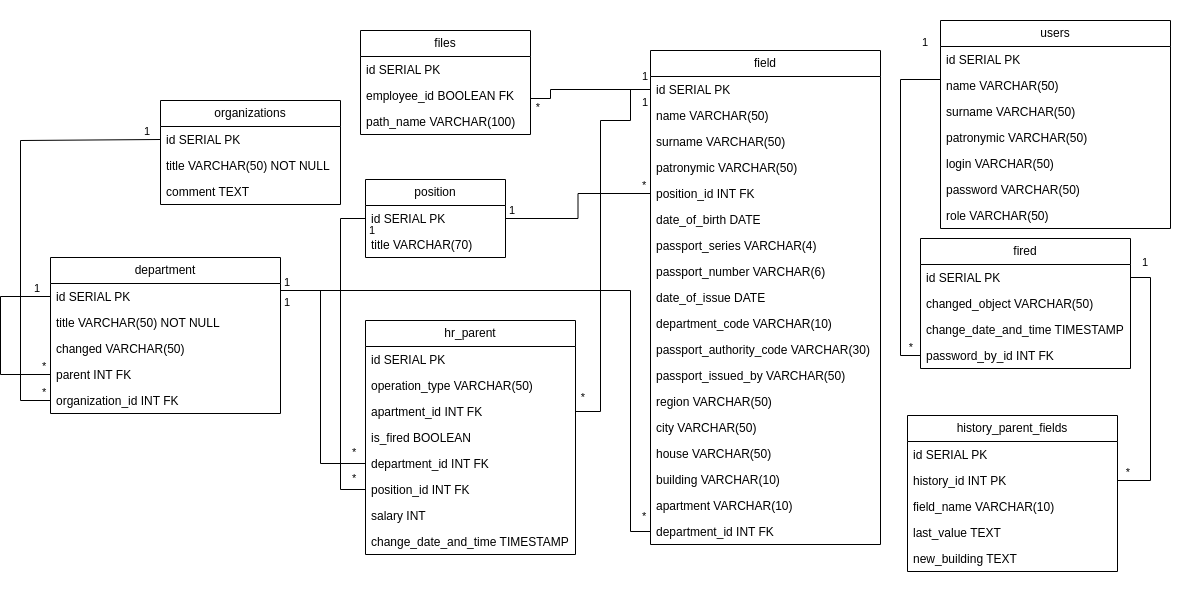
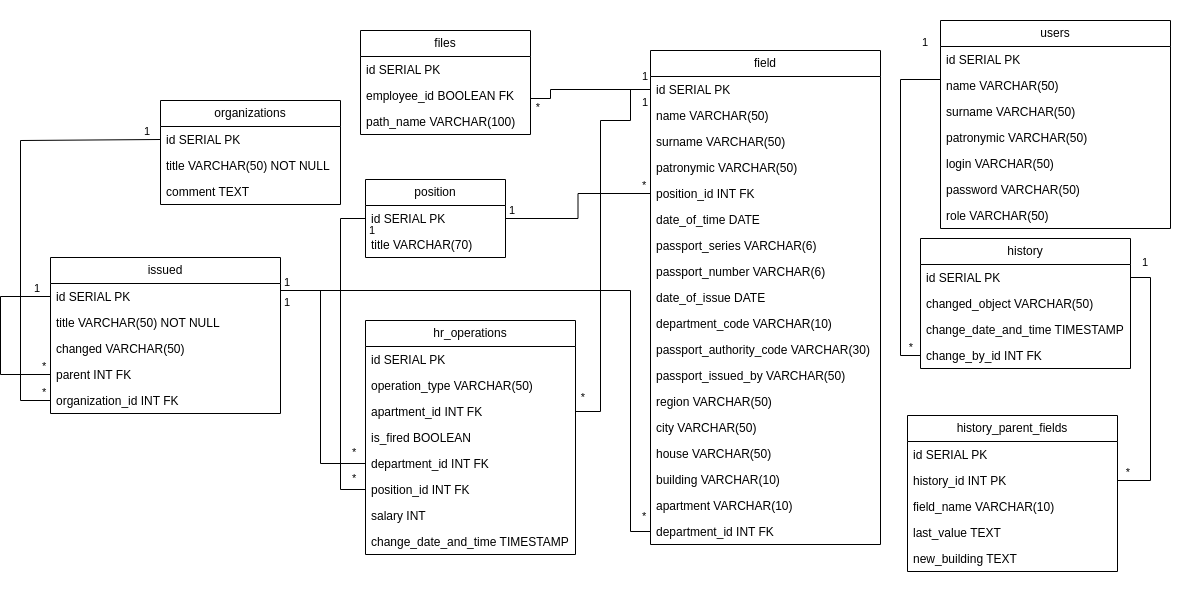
(714, 221) -> (711, 221)
(741, 247) -> (741, 247)
(1026, 252) -> (1026, 252)
(166, 271) -> (166, 271)
(471, 334) -> (471, 334)
(992, 357) -> (986, 357)
